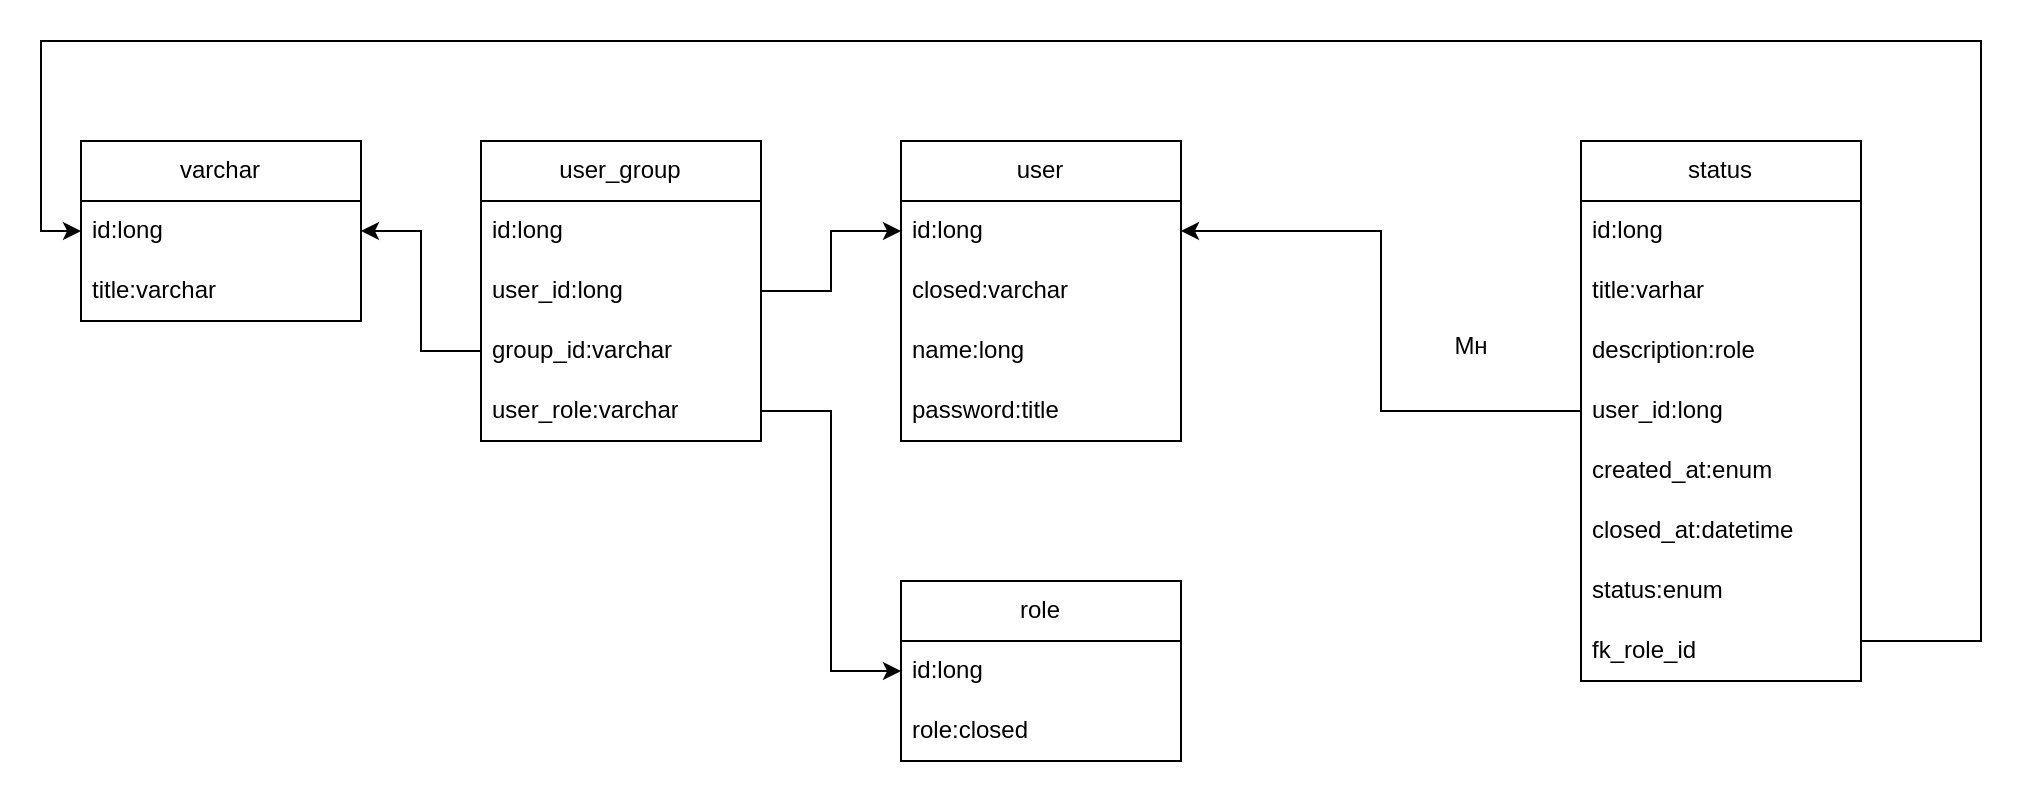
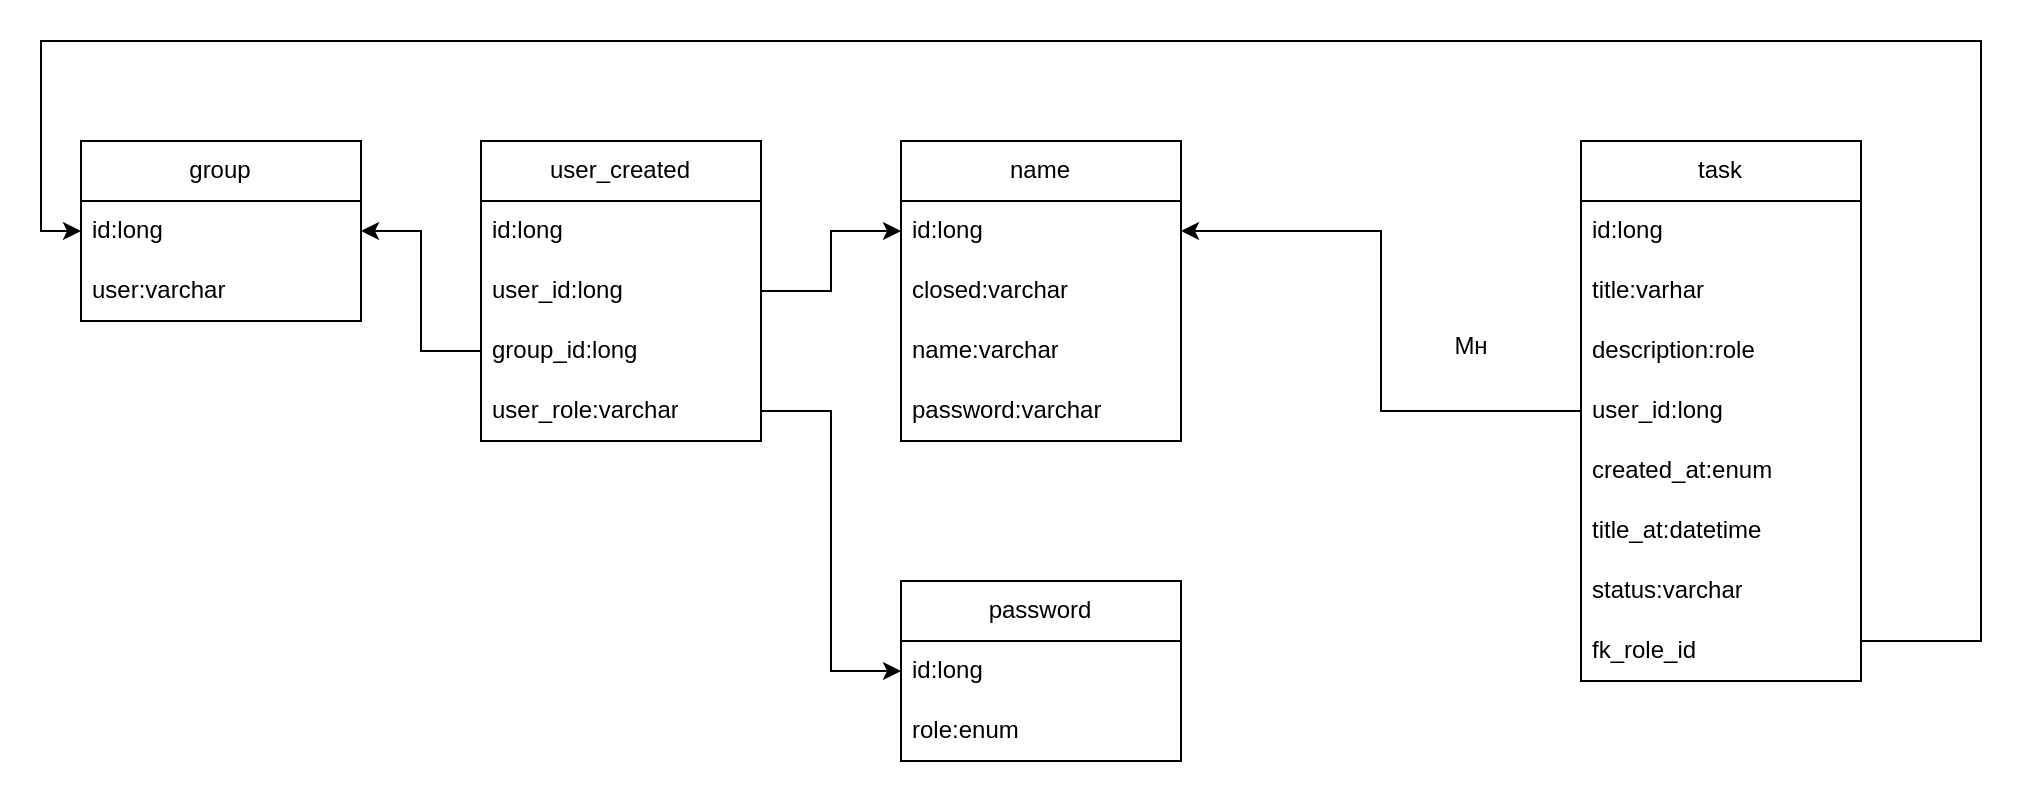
(221, 171) -> (221, 171)
(621, 171) -> (621, 171)
(1041, 171) -> (1041, 171)
(1721, 171) -> (1721, 171)
(171, 291) -> (171, 291)
(594, 351) -> (571, 351)
(967, 351) -> (991, 351)
(998, 411) -> (1017, 411)
(1705, 531) -> (1695, 531)
(1664, 591) -> (1684, 591)
(1041, 611) -> (1041, 611)
(978, 731) -> (967, 731)
